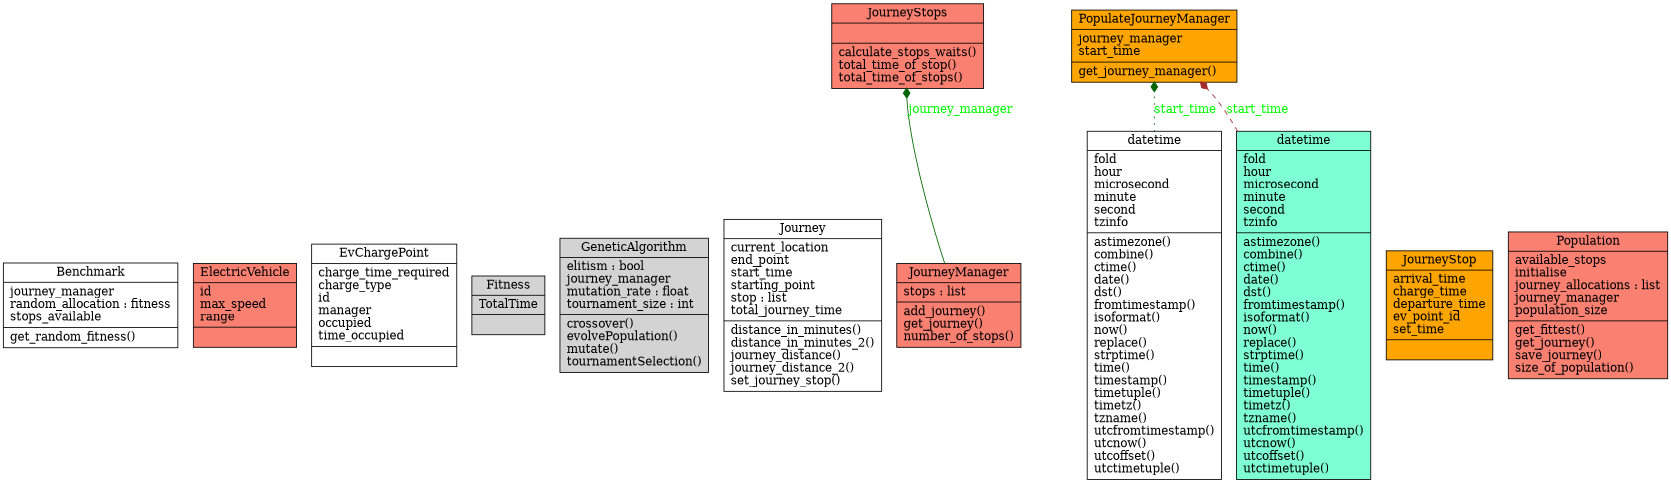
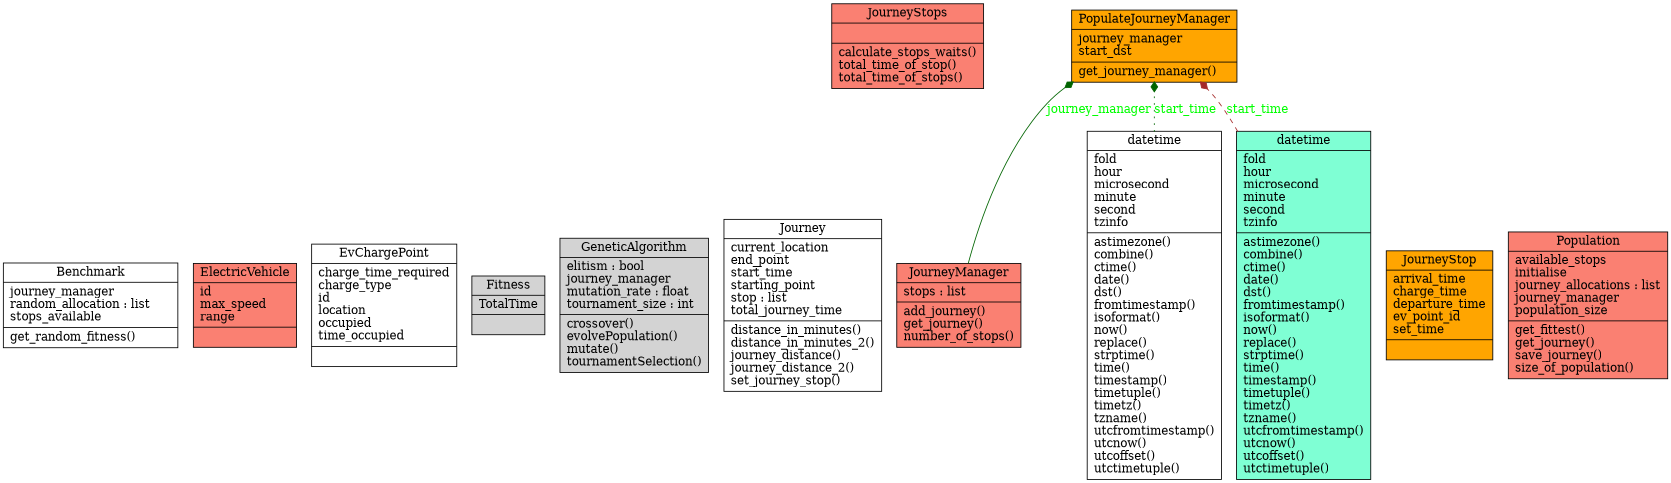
(1109, 52) -> (1105, 52)
(921, 182) -> (1004, 168)
(91, 305) -> (80, 305)
(345, 311) -> (342, 311)
